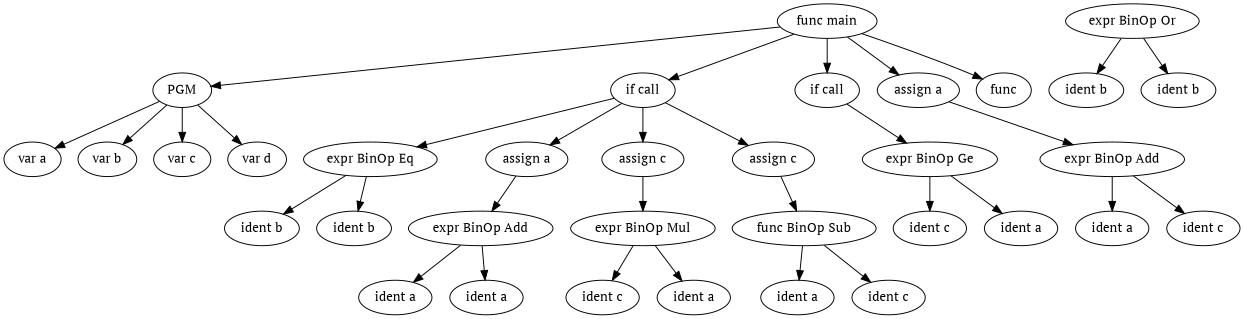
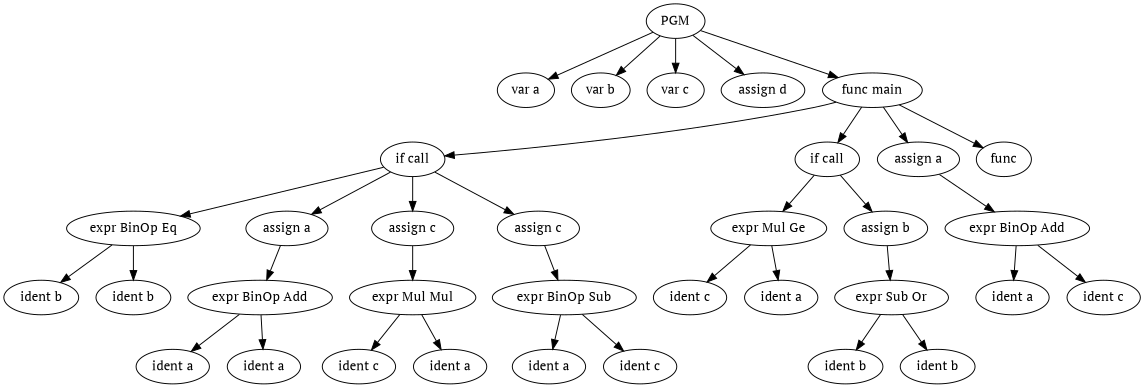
(1132, 21) -> (892, 298)
(500, 56) -> (765, 53)
(257, 159) -> (763, 90)
(930, 159) -> (769, 228)
(643, 228) -> (413, 298)
(804, 228) -> (564, 298)
none -> (886, 228)
